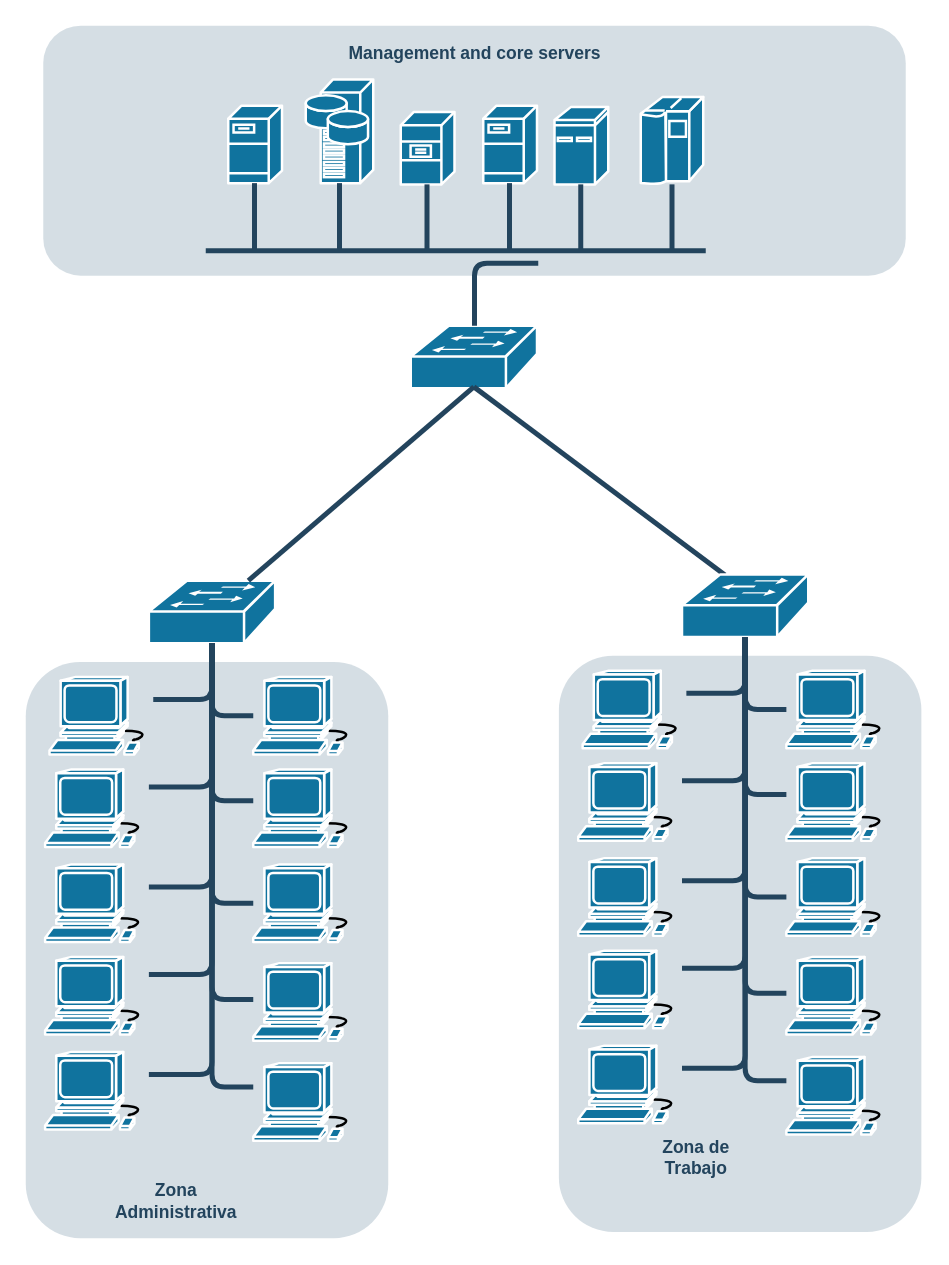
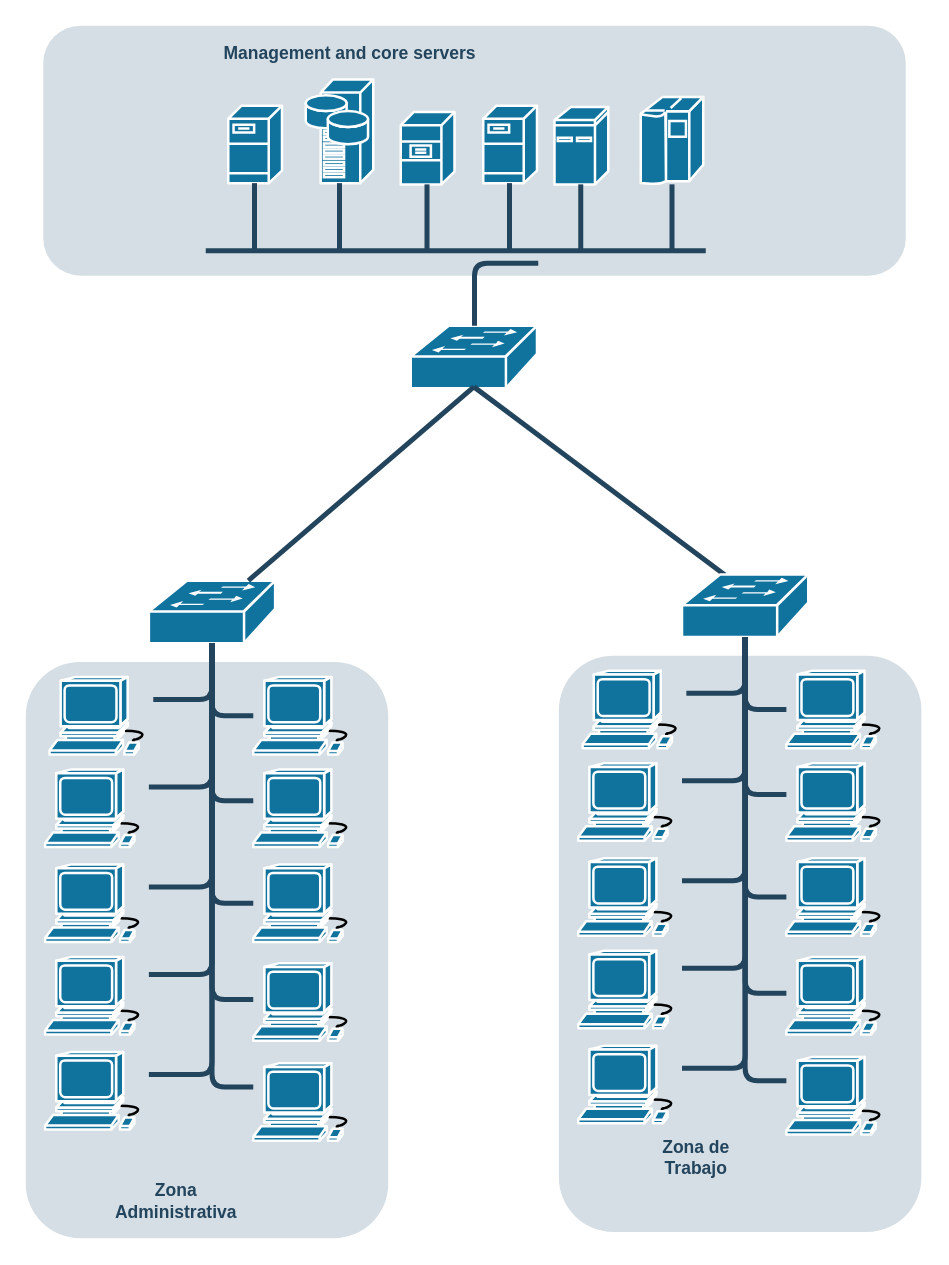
(475, 53) -> (350, 53)
